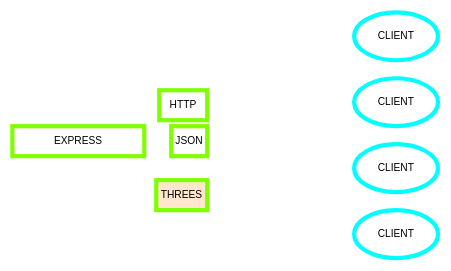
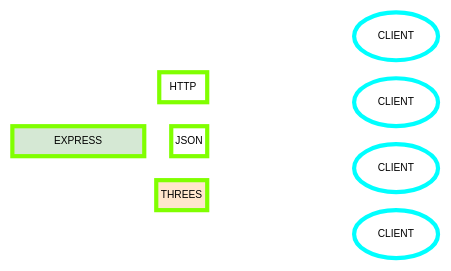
(183, 105) -> (183, 87)
(78, 141) -> (78, 141)
